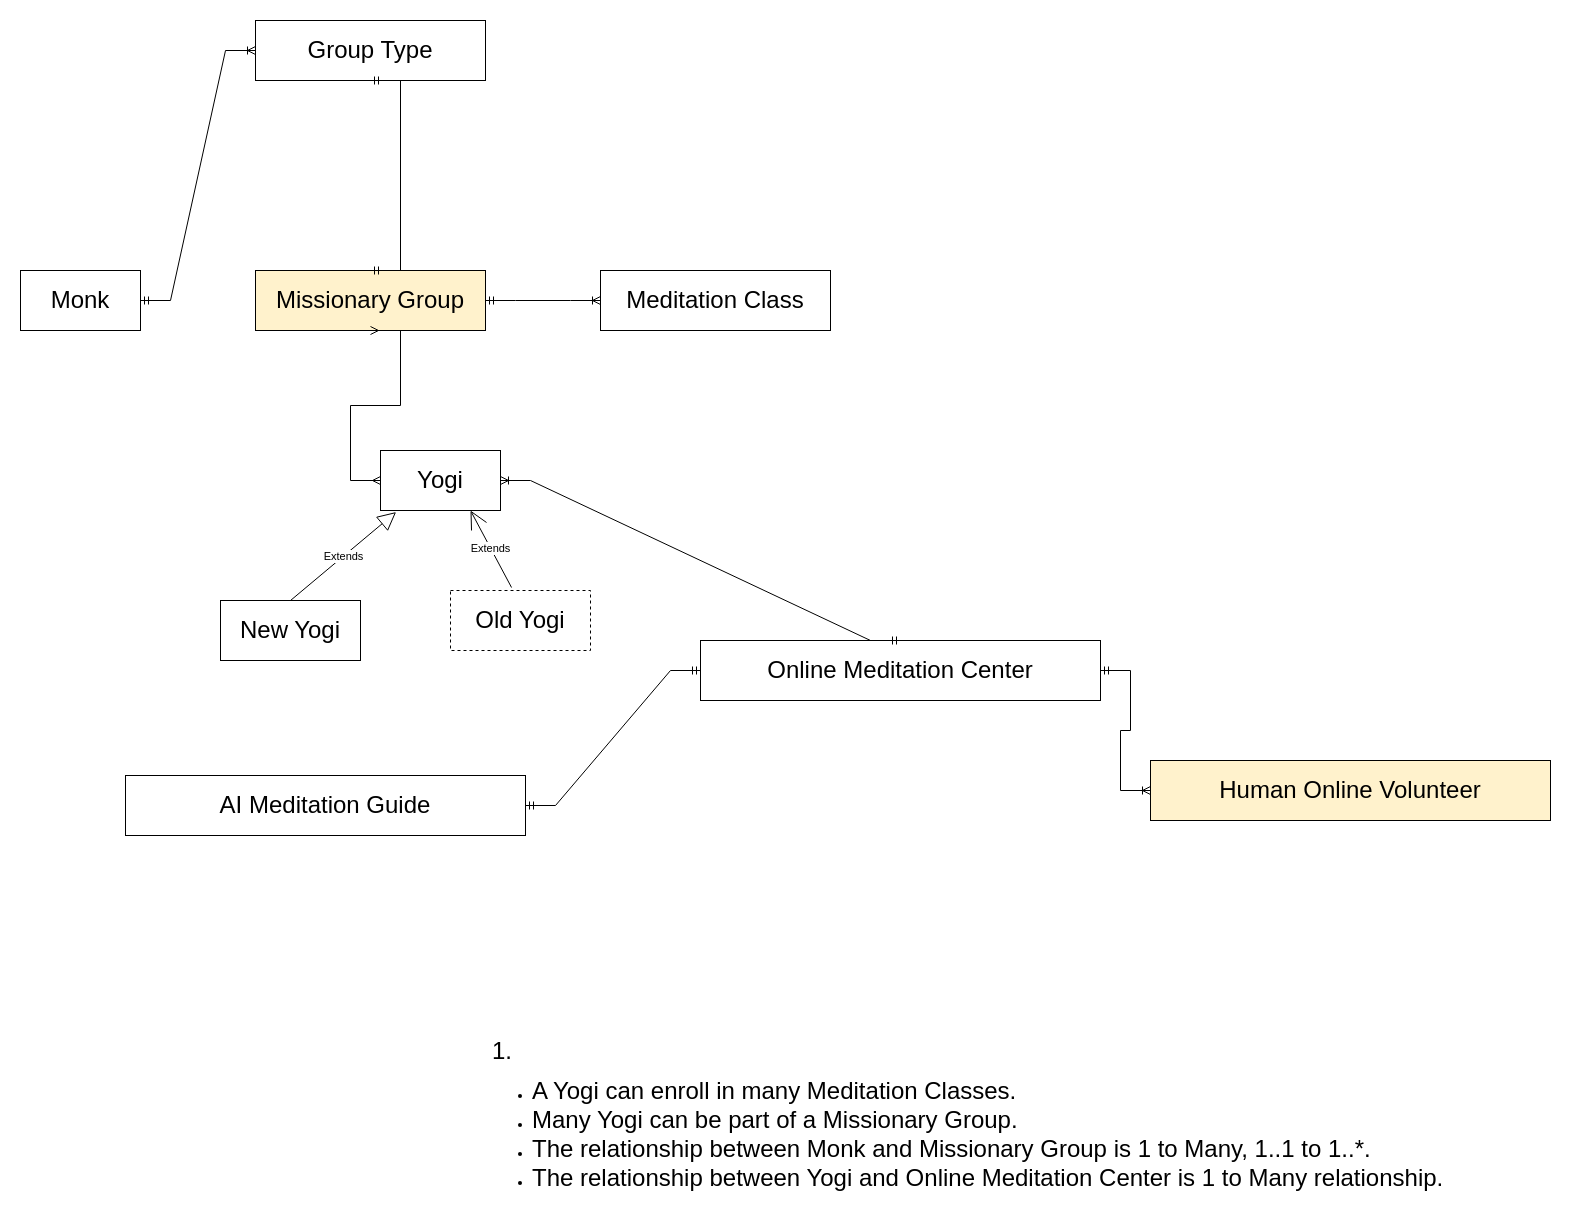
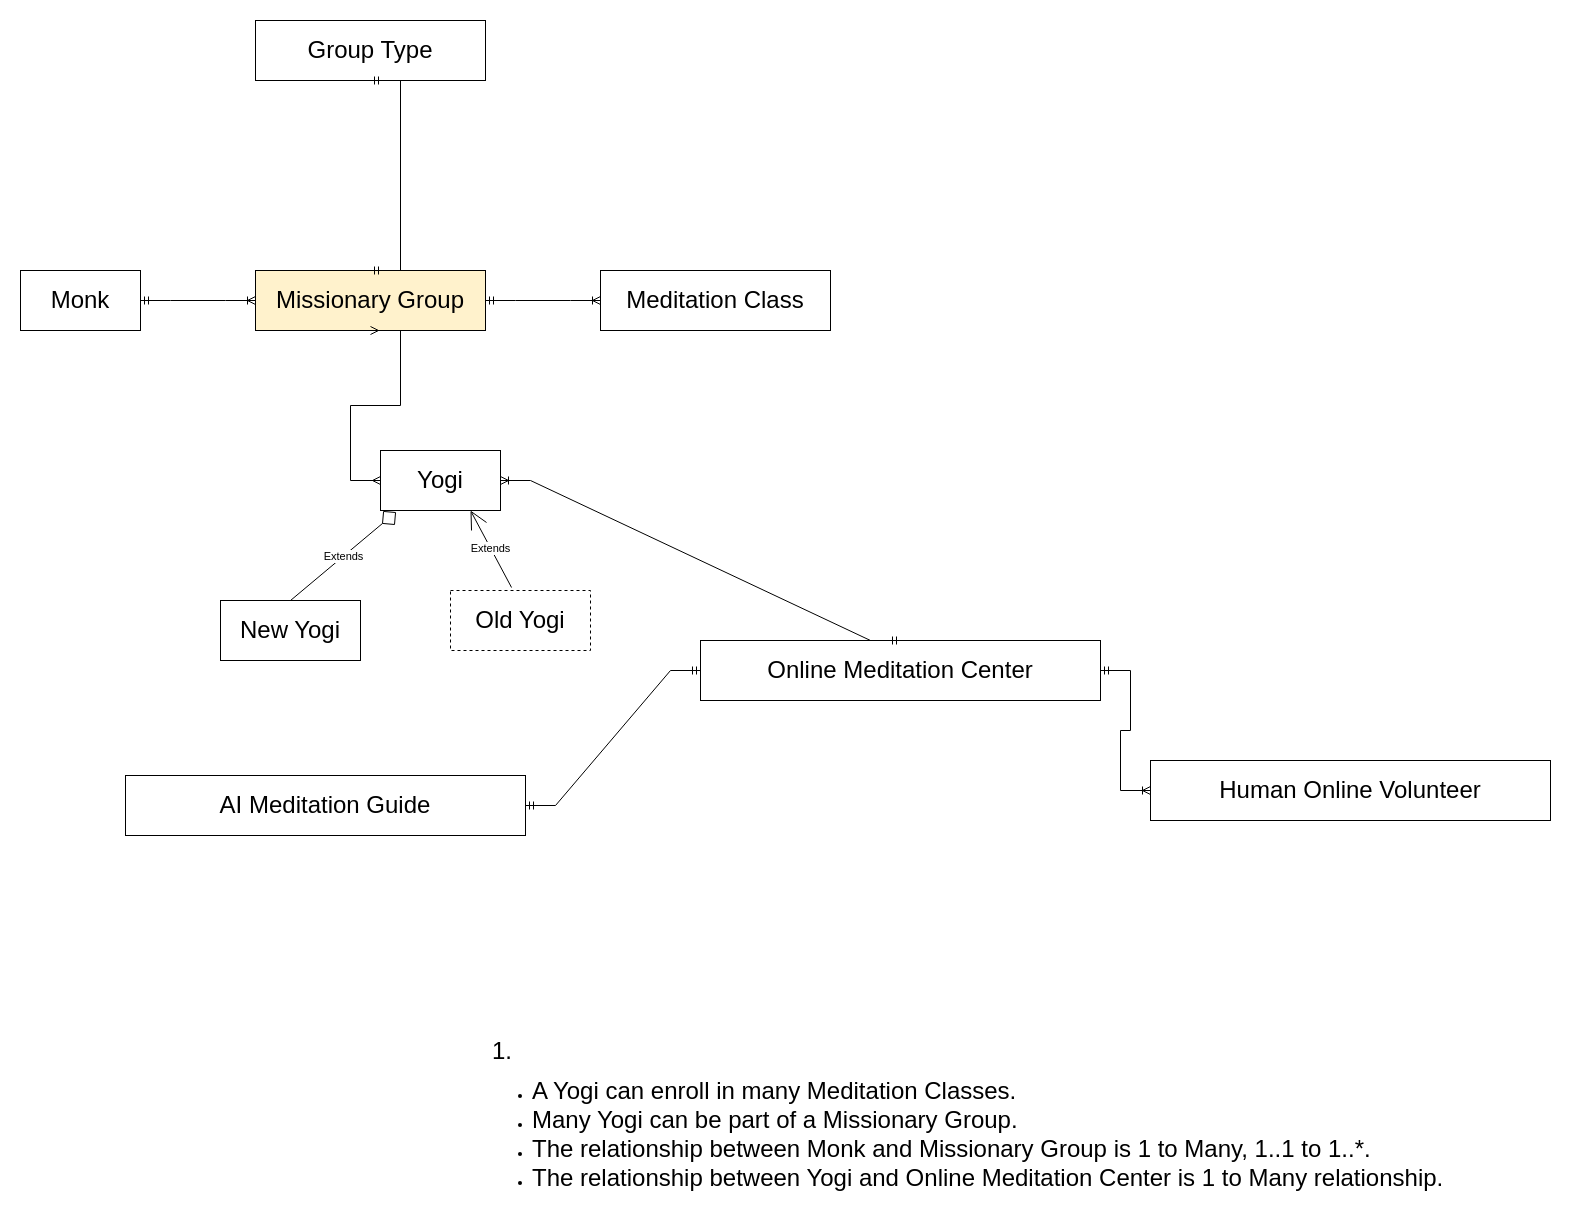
(201, 162) -> (212, 301)
(381, 525) -> (381, 525)
(1351, 791) -> (1351, 791)
